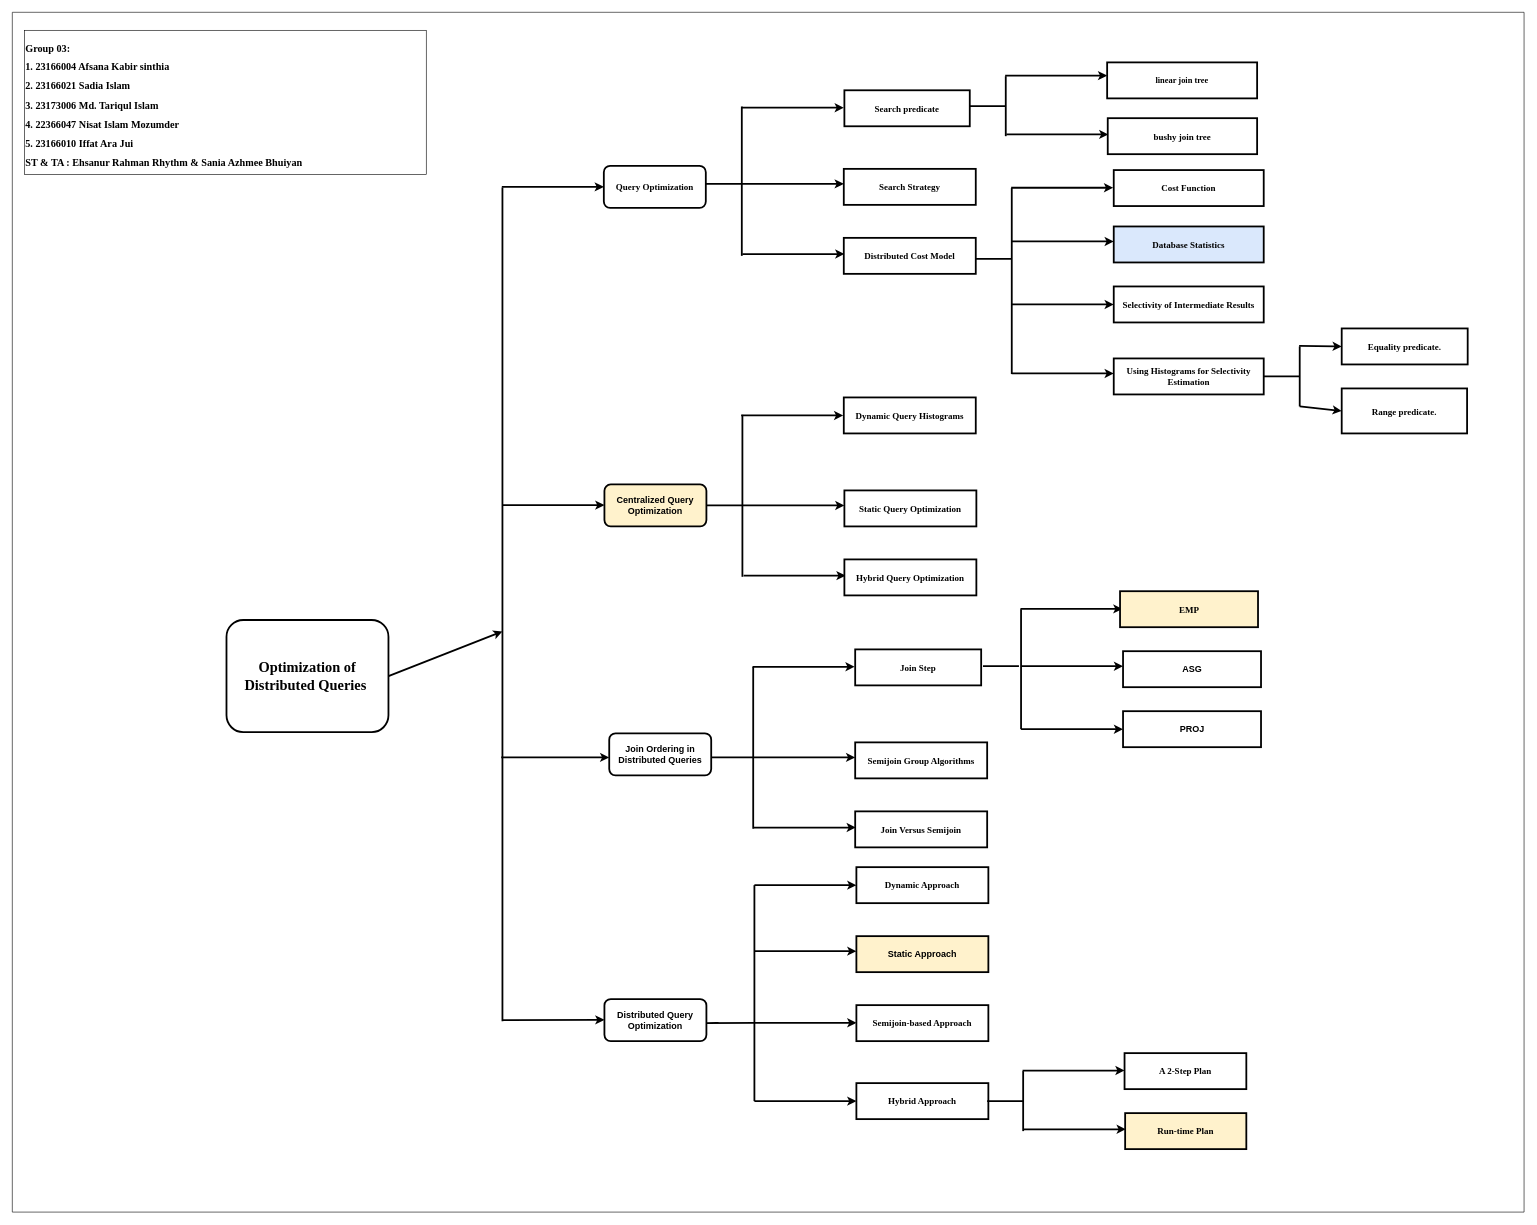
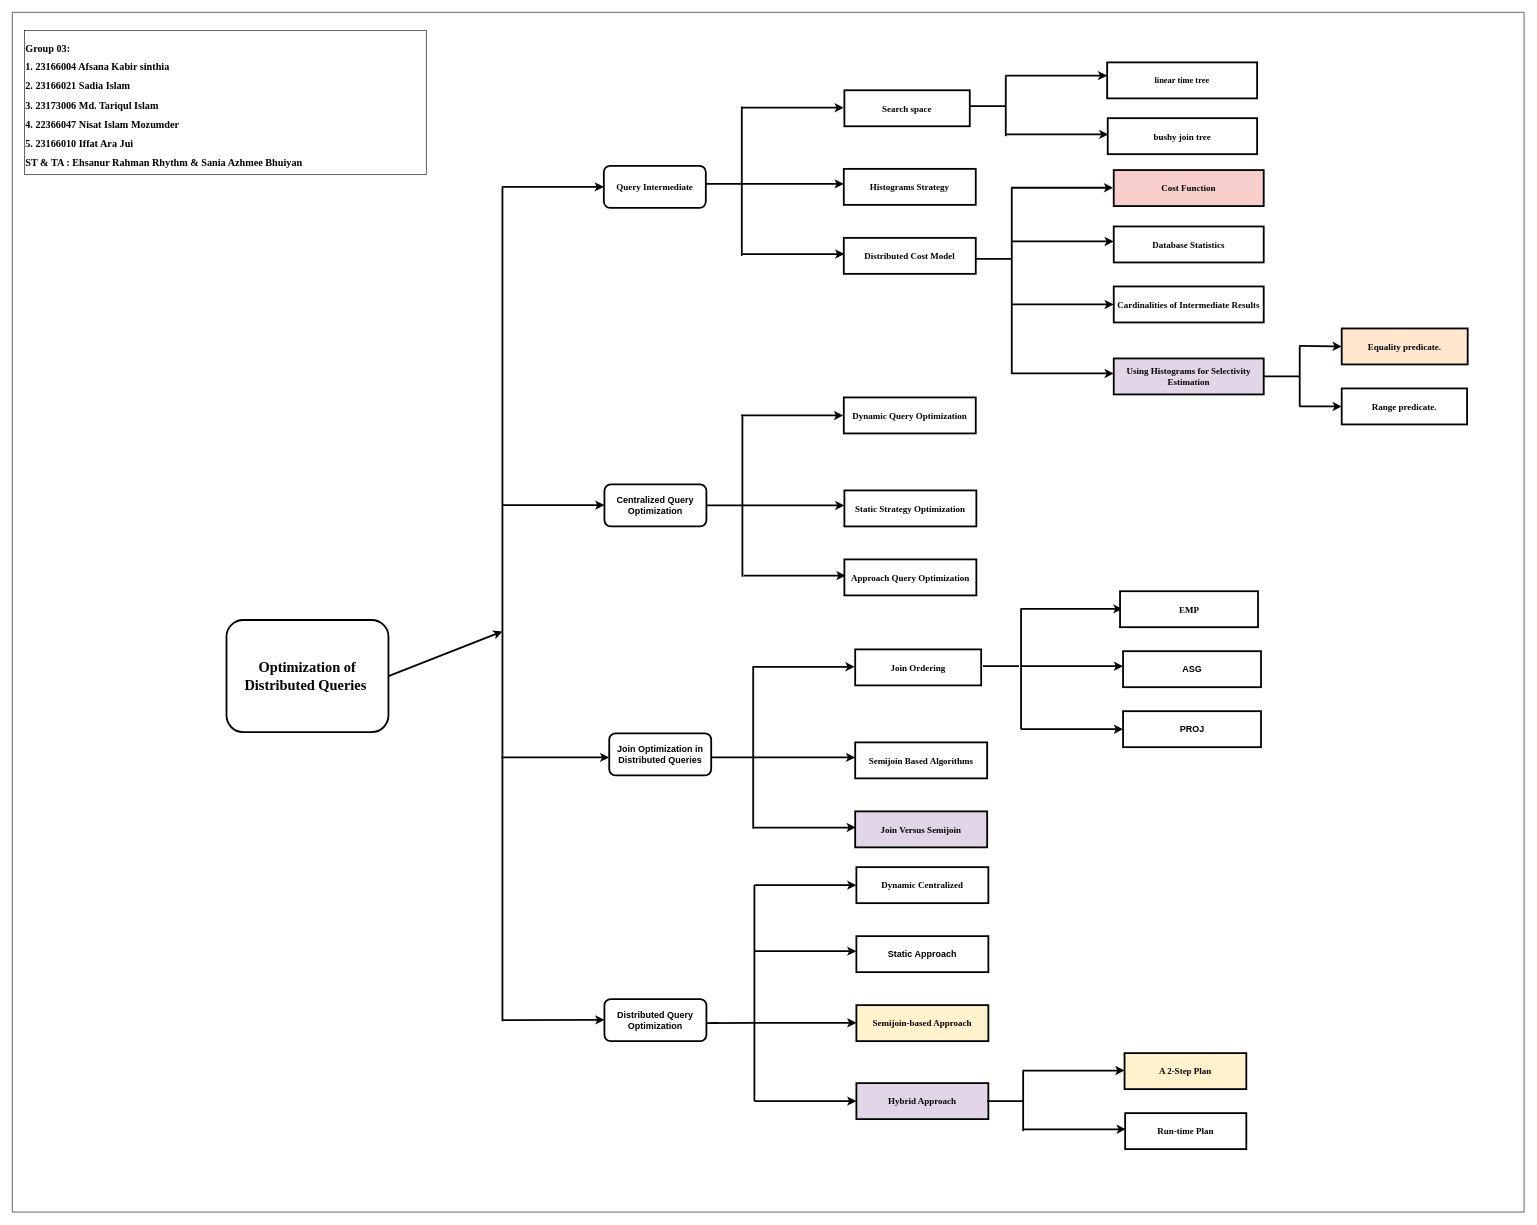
(1182, 81) -> (1182, 81)
(907, 108) -> (907, 108)
(655, 187) -> (655, 187)
(910, 187) -> (910, 187)
(1189, 188) -> (1189, 188)
(1189, 245) -> (1189, 245)
(1189, 305) -> (1189, 305)
(1405, 347) -> (1405, 347)
(1189, 377) -> (1189, 377)
(1405, 411) -> (1405, 407)
(910, 416) -> (910, 416)
(656, 506) -> (656, 506)
(911, 509) -> (911, 509)
(911, 578) -> (911, 578)
(1189, 609) -> (1189, 609)
(918, 668) -> (918, 668)
(660, 755) -> (660, 755)
(921, 761) -> (921, 761)
(921, 830) -> (921, 830)
(923, 885) -> (923, 885)
(923, 954) -> (923, 954)
(923, 1023) -> (923, 1023)
(1186, 1071) -> (1186, 1071)
(923, 1101) -> (923, 1101)
(1186, 1131) -> (1186, 1131)
